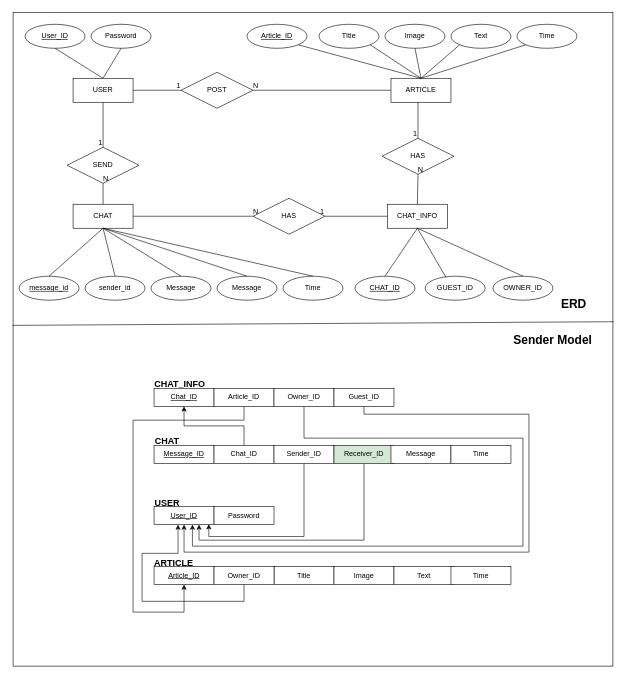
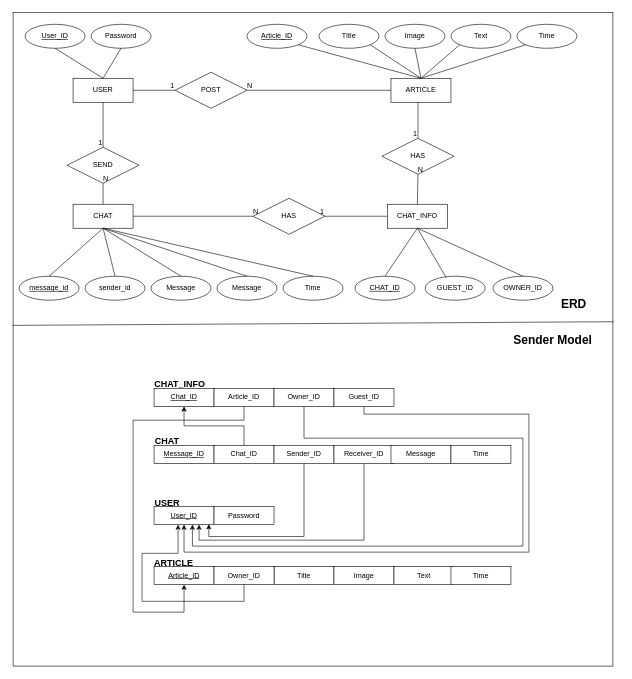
(217, 90) -> (211, 90)
(364, 455) -> (364, 455)
